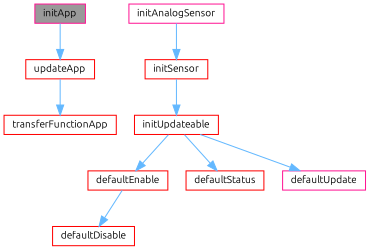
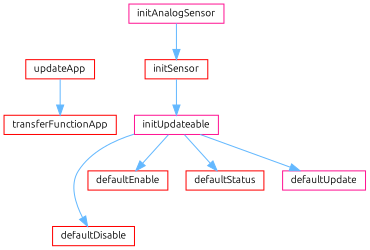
(60, 14) -> none
(176, 125) -> (176, 125)
(113, 204) -> (84, 163)
